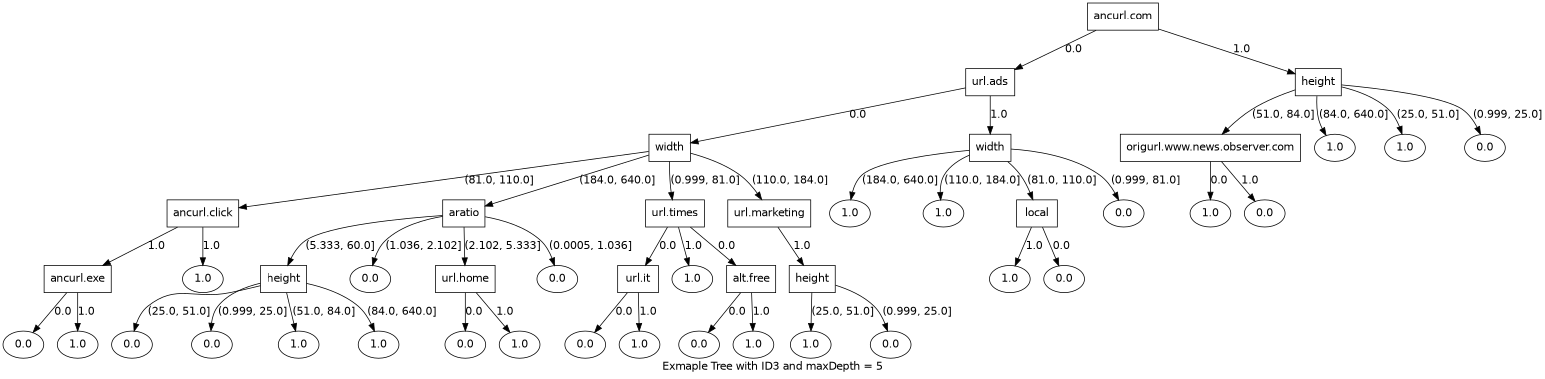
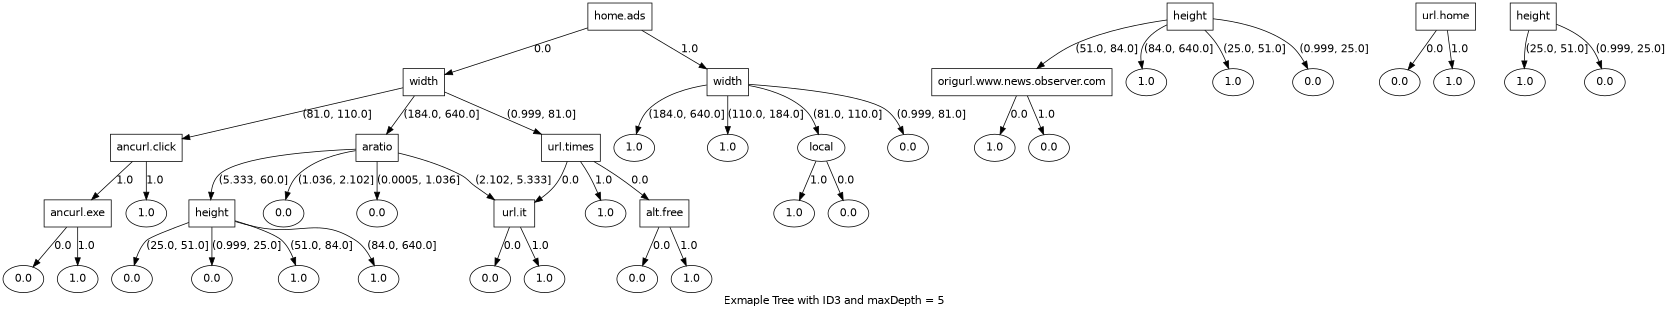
(1123, 17) -> none
(990, 82) -> (620, 17)
(769, 213) -> none
(1037, 213) -> (821, 148)
(464, 242) -> (446, 168)
